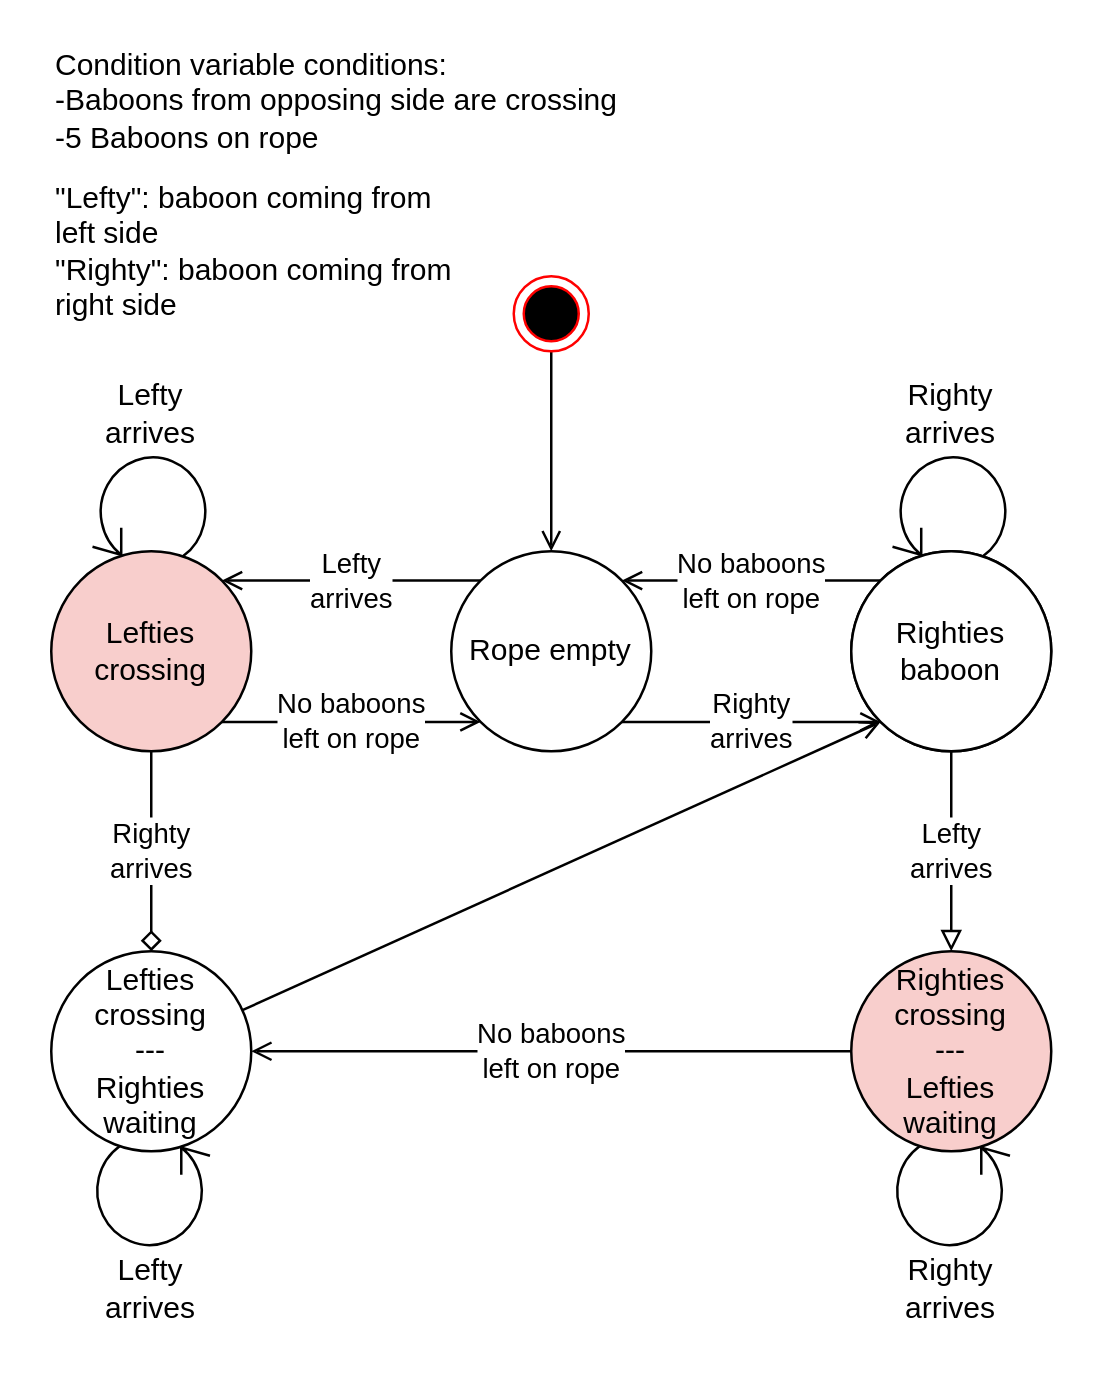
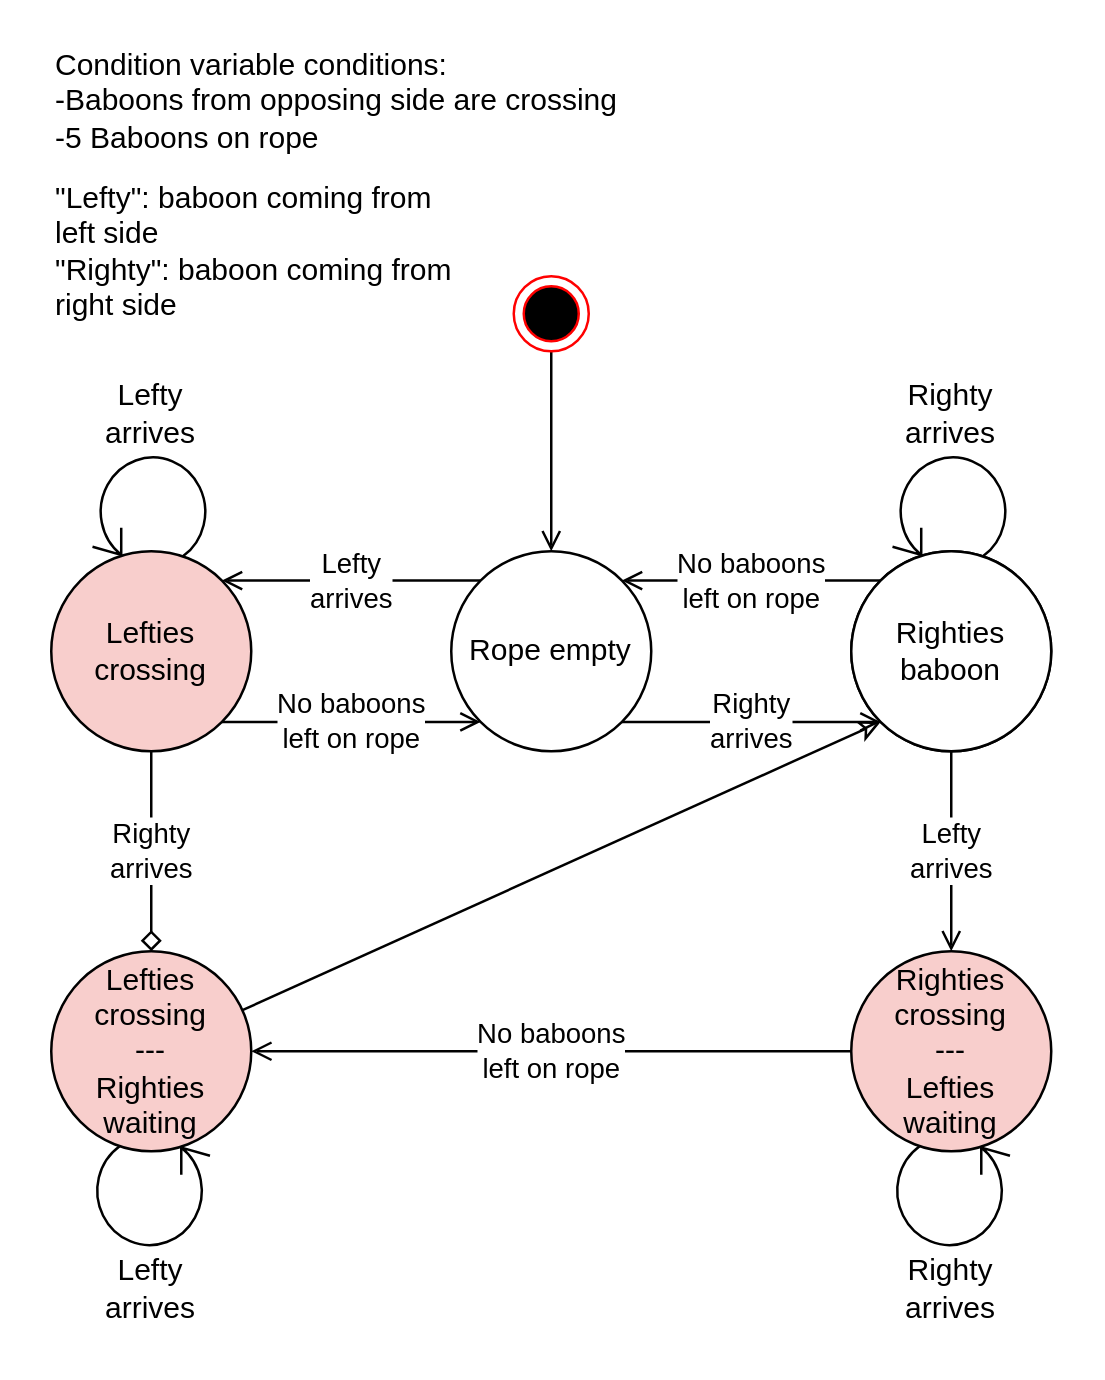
(869, 727) -> (864, 729)
(951, 929) -> (951, 937)
(151, 1051) -> (151, 1051)
